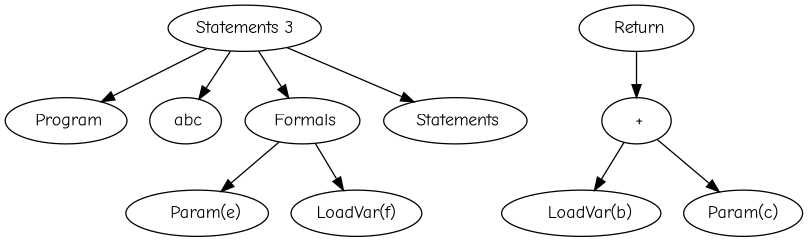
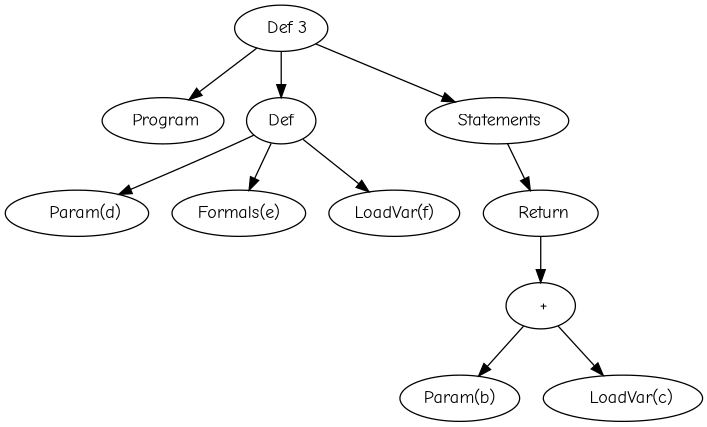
(245, 28) -> (281, 28)
(186, 121) -> none
(302, 121) -> (281, 121)
none -> (516, 161)
none -> (77, 213)
(197, 213) -> (239, 213)
(581, 213) -> (460, 398)
(743, 213) -> (623, 398)
